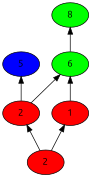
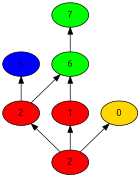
(70, 15) -> (70, 15)
none -> (119, 113)
